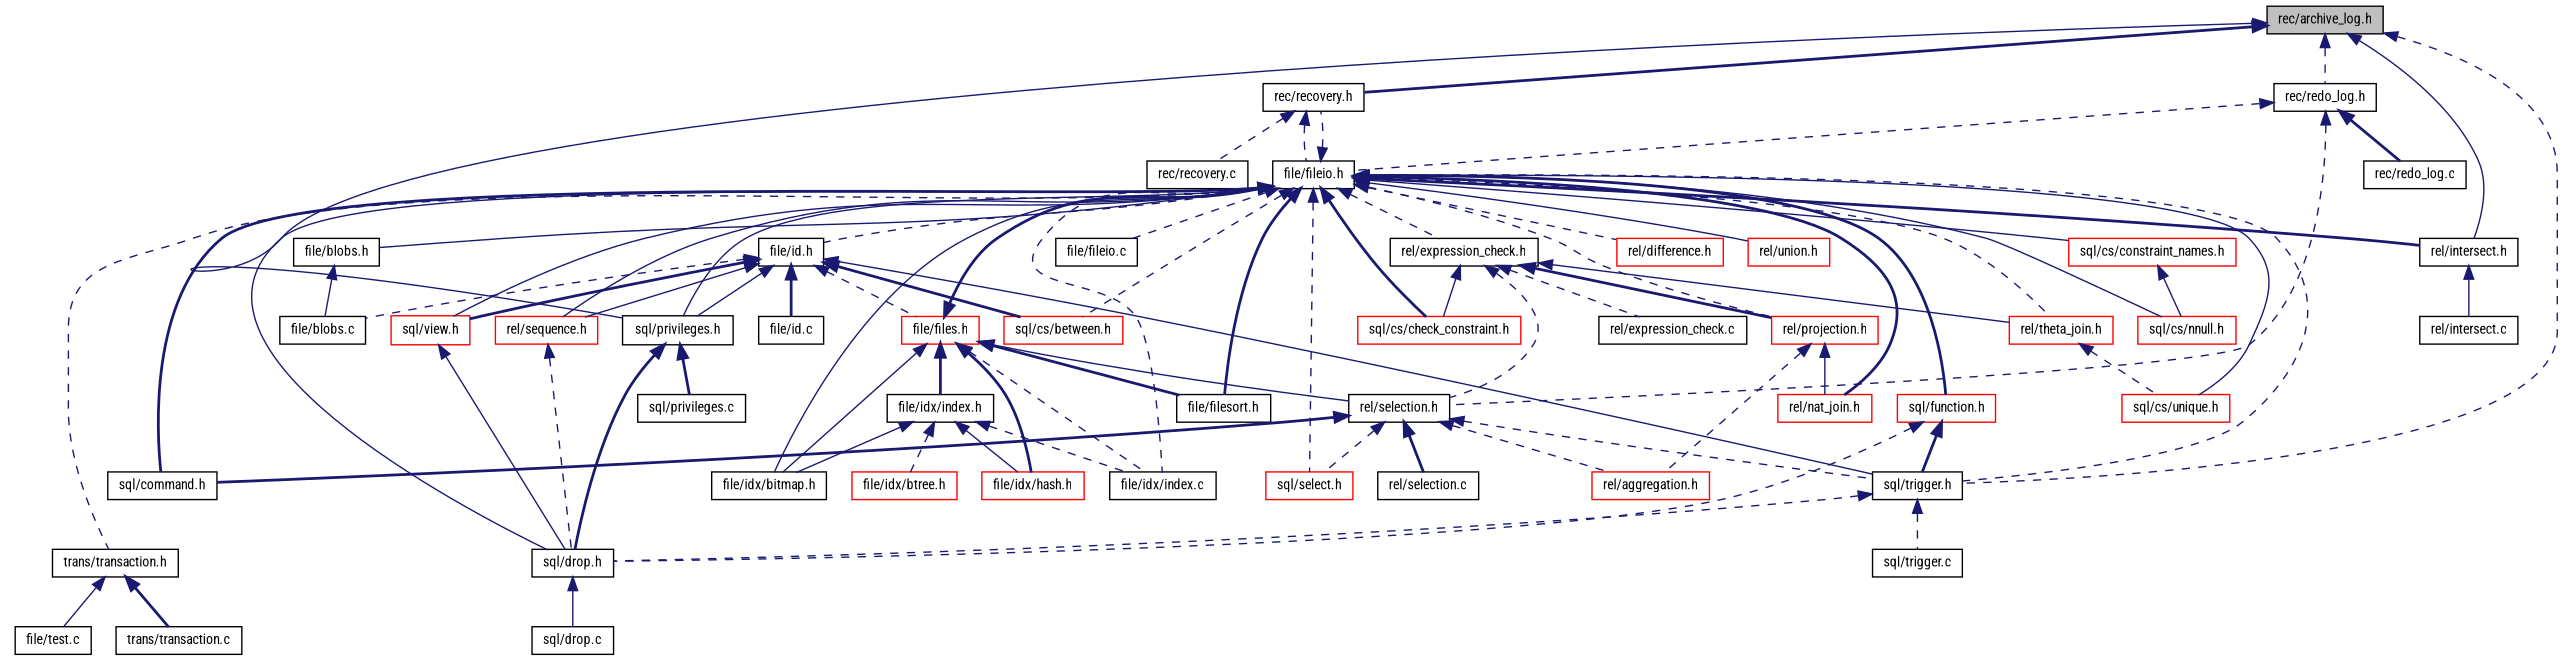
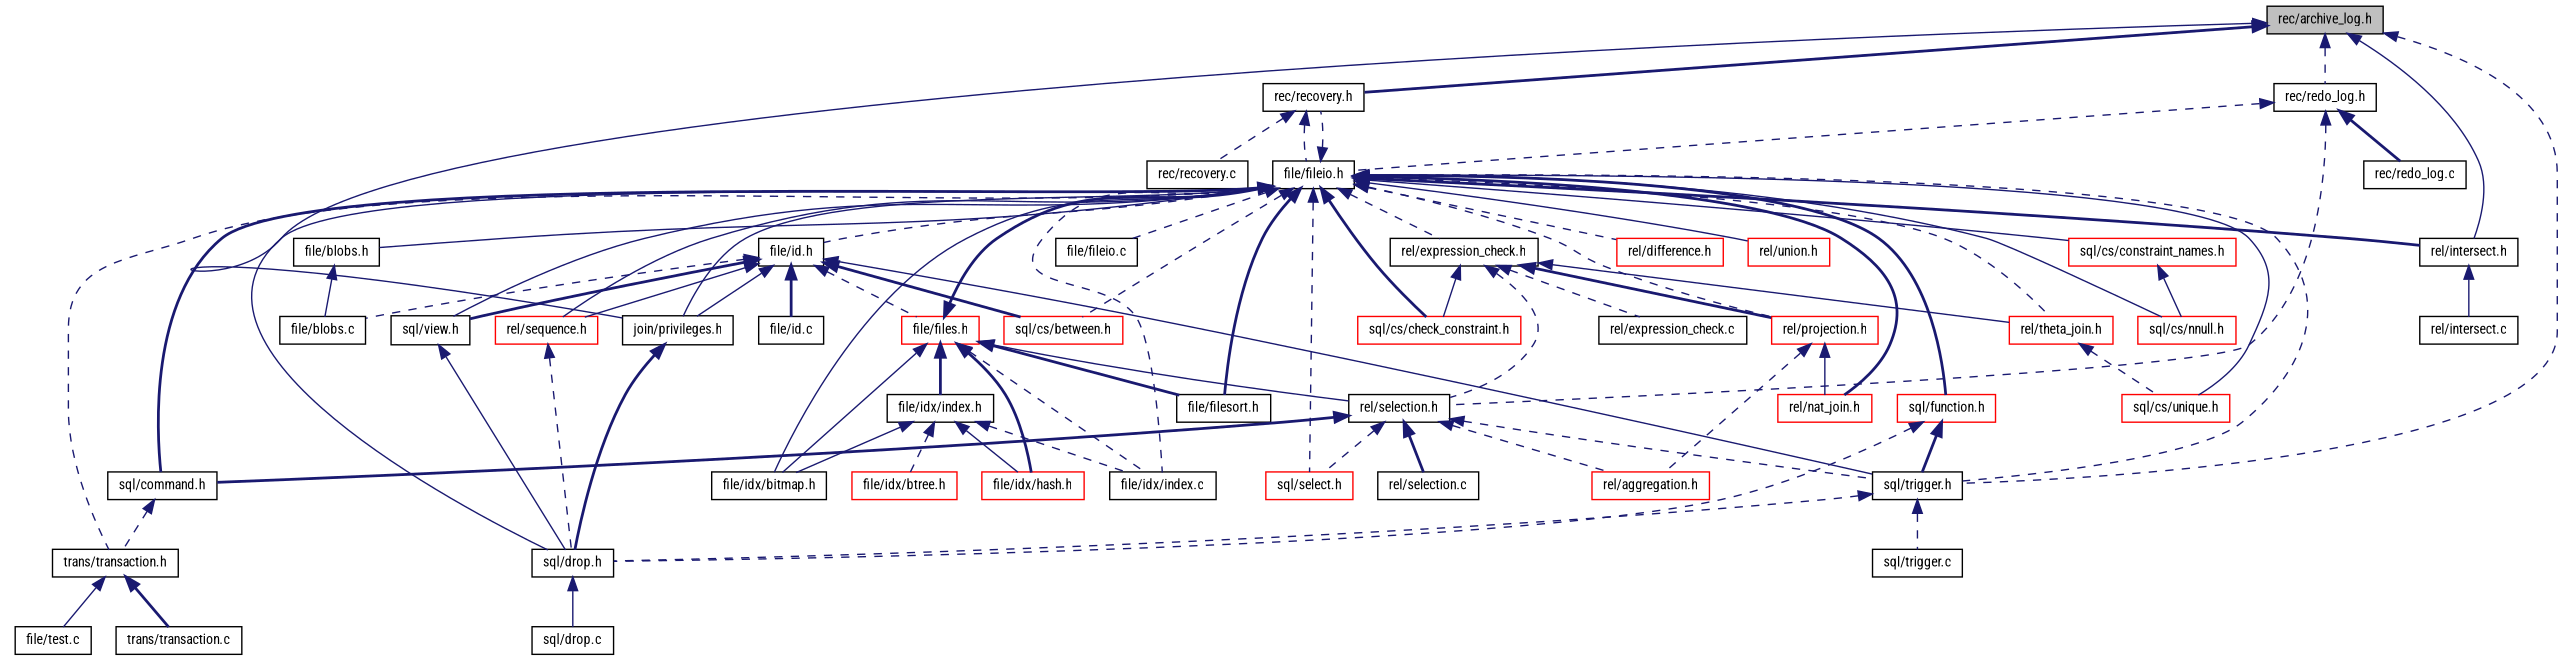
(430, 330) -> (430, 330)
(678, 330) -> (678, 330)
(692, 408) -> none
none -> (135, 530)
